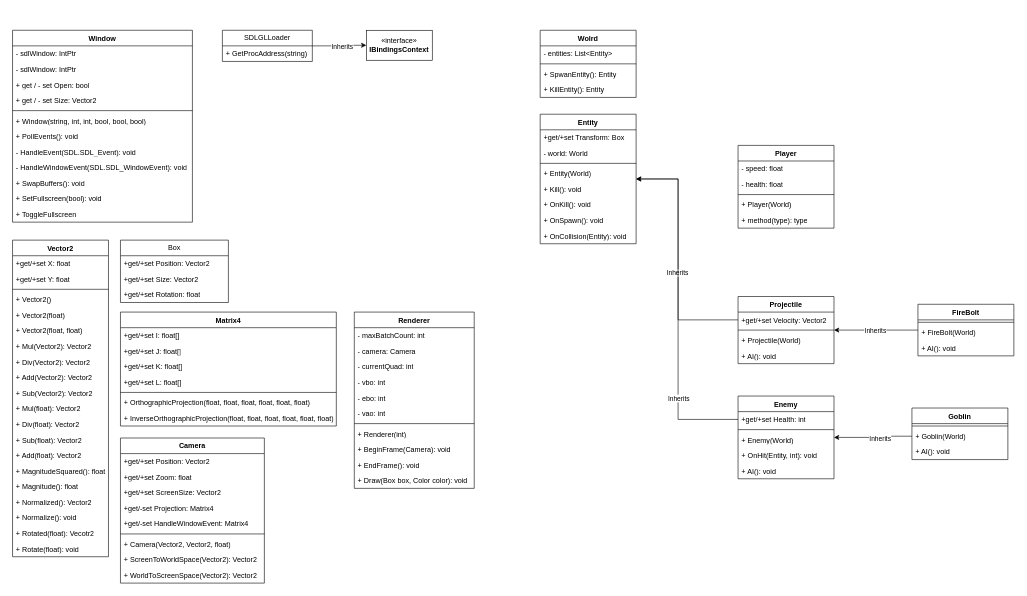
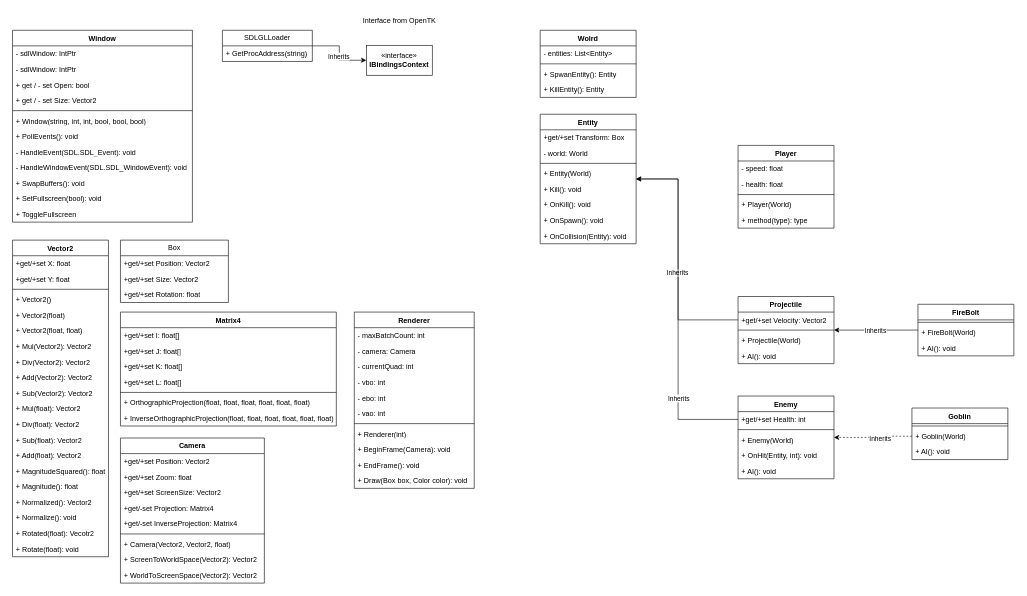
none -> (399, 21)
(399, 45) -> (399, 60)
(854, 438) -> (854, 438)
(191, 525) -> (192, 525)
